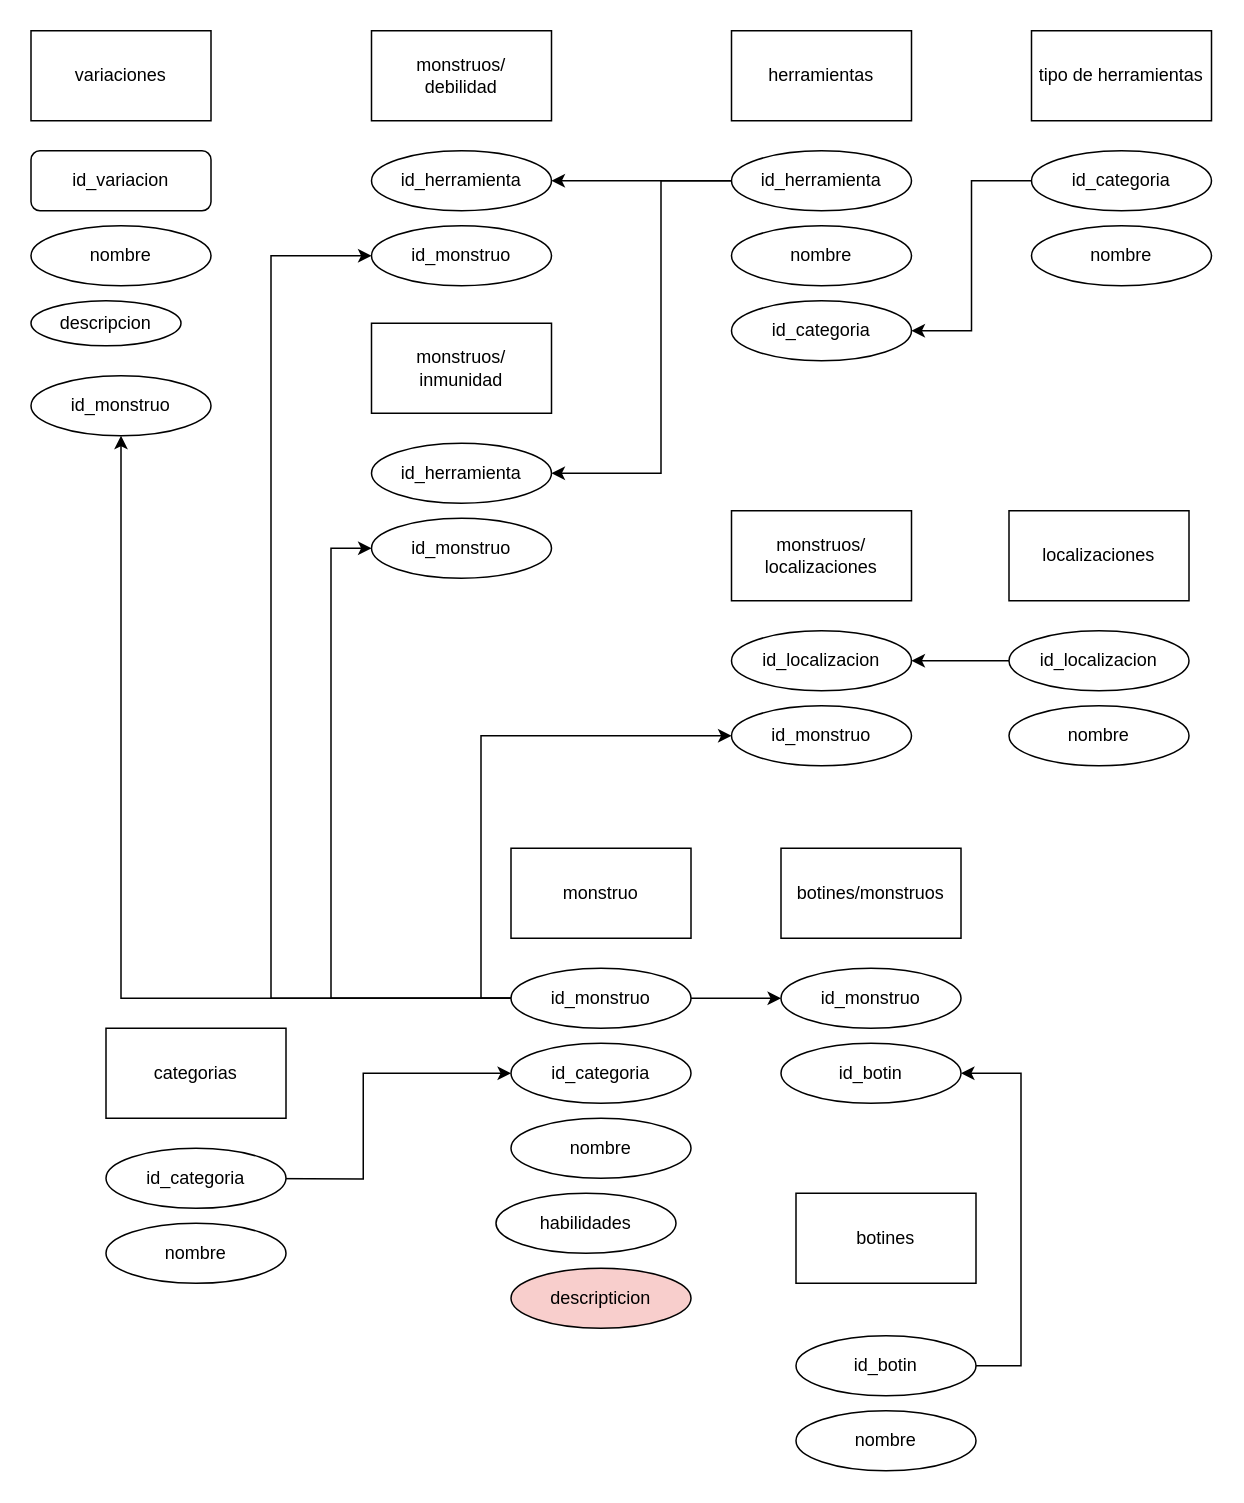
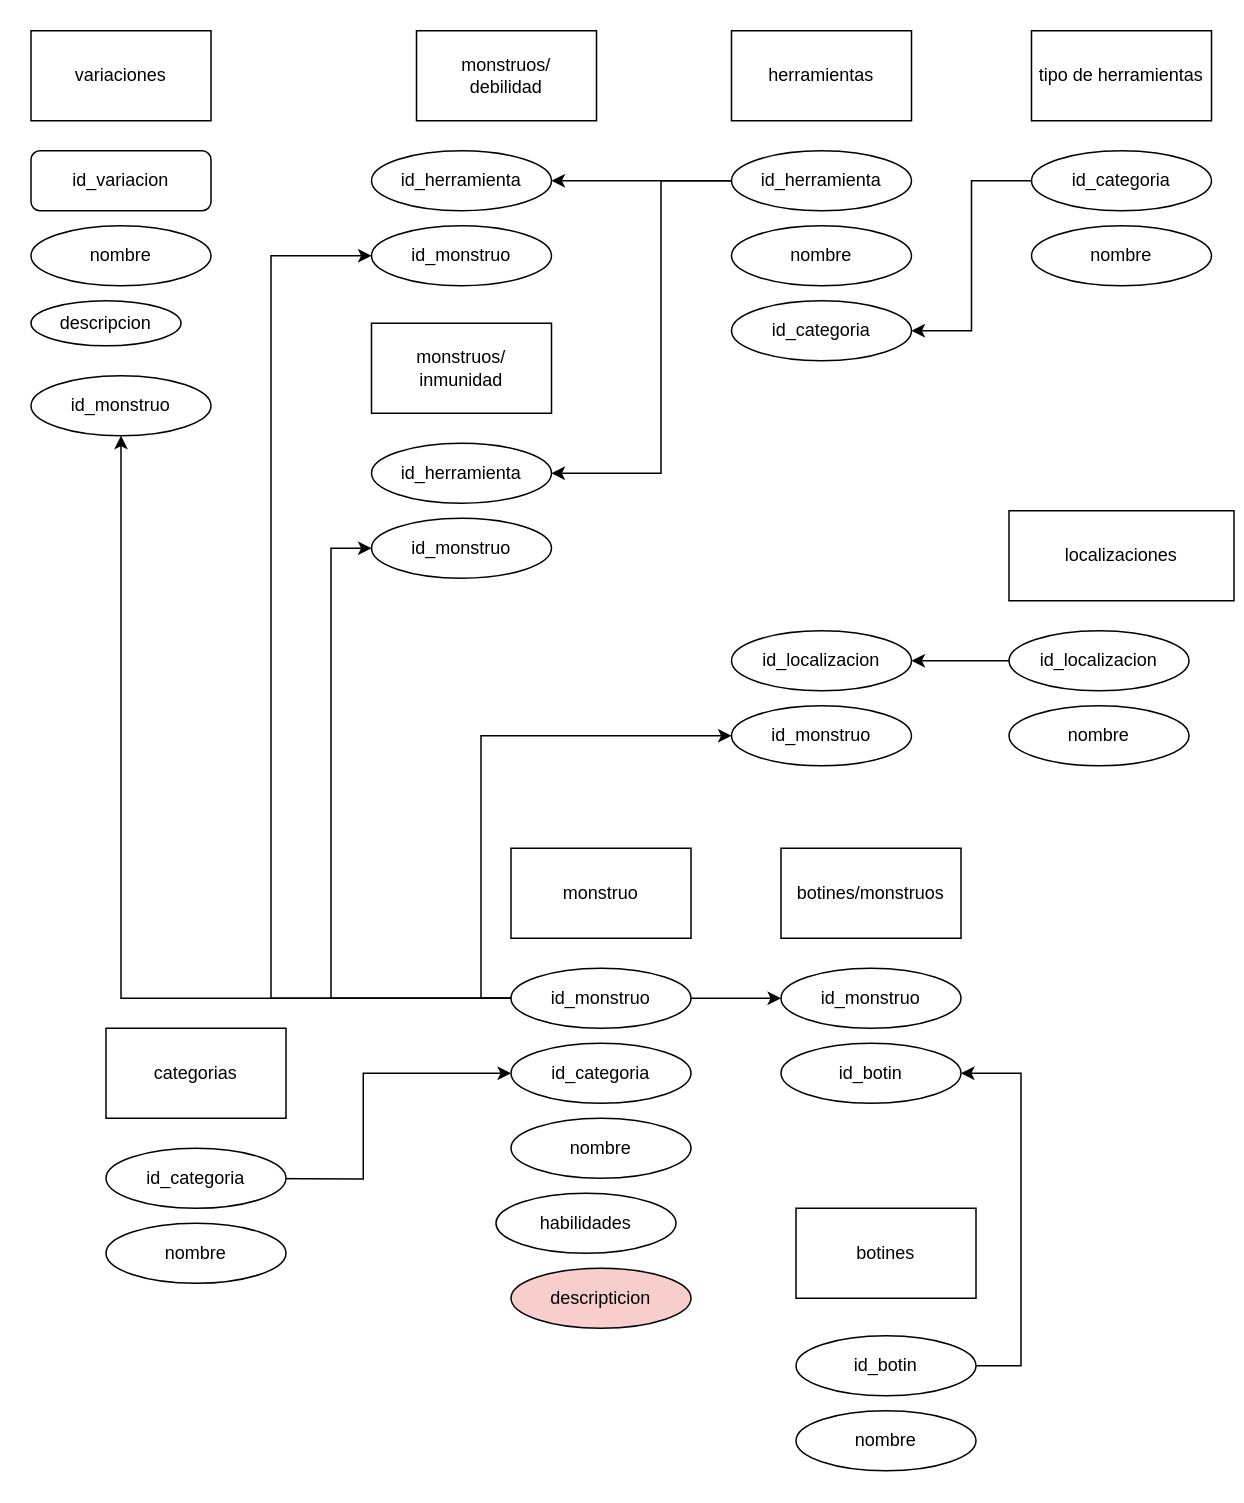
(461, 76) -> (506, 76)
(821, 556) -> none
(1099, 556) -> (1121, 556)
(886, 1238) -> (886, 1253)
